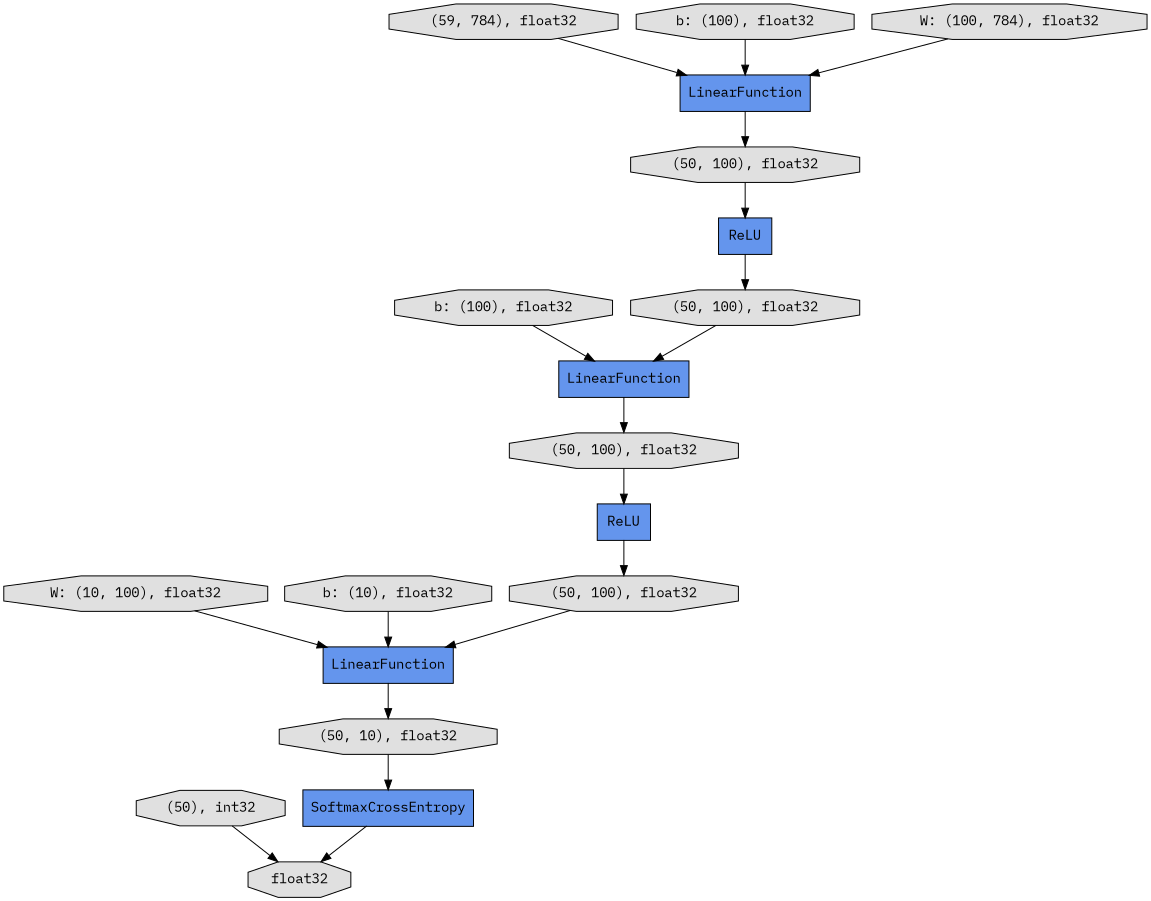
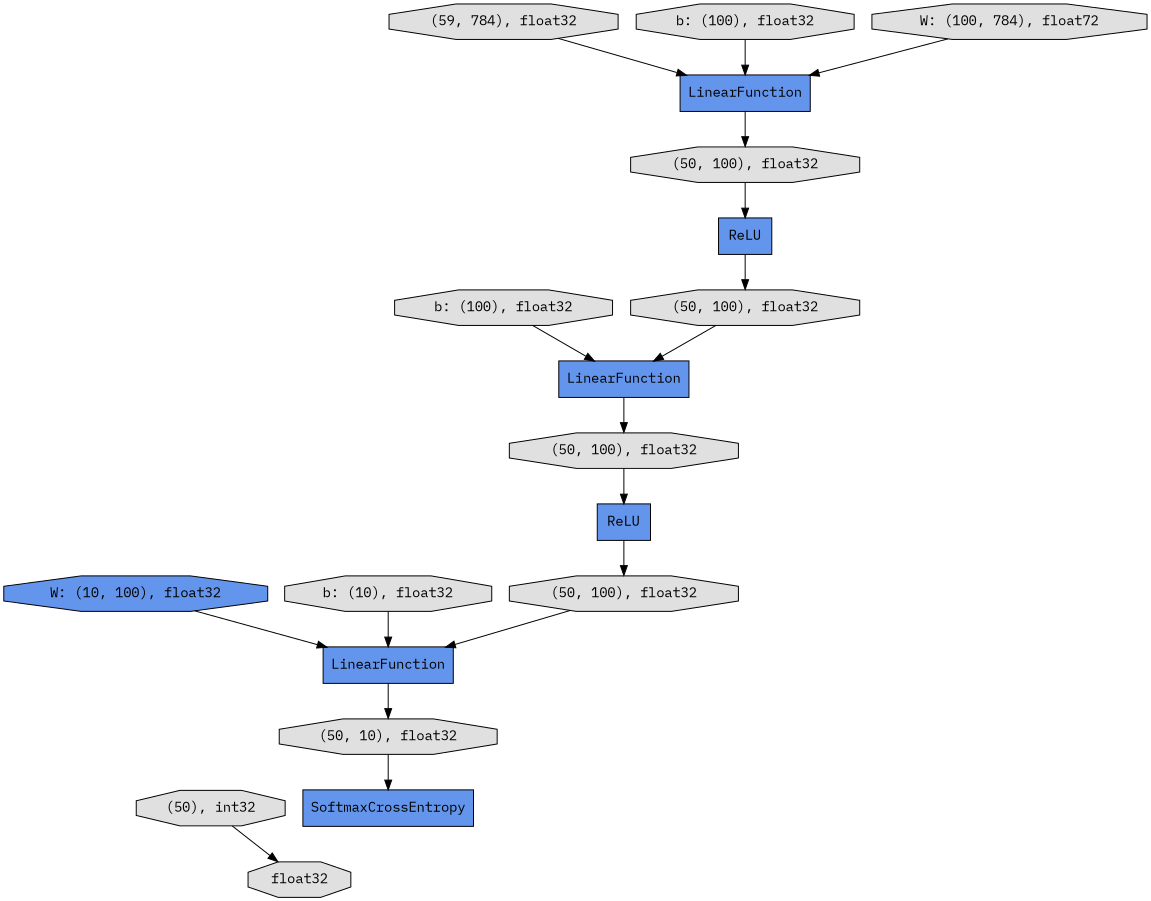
(1009, 22) -> (1009, 22)
(136, 594) -> (136, 594)
(348, 841) -> none
